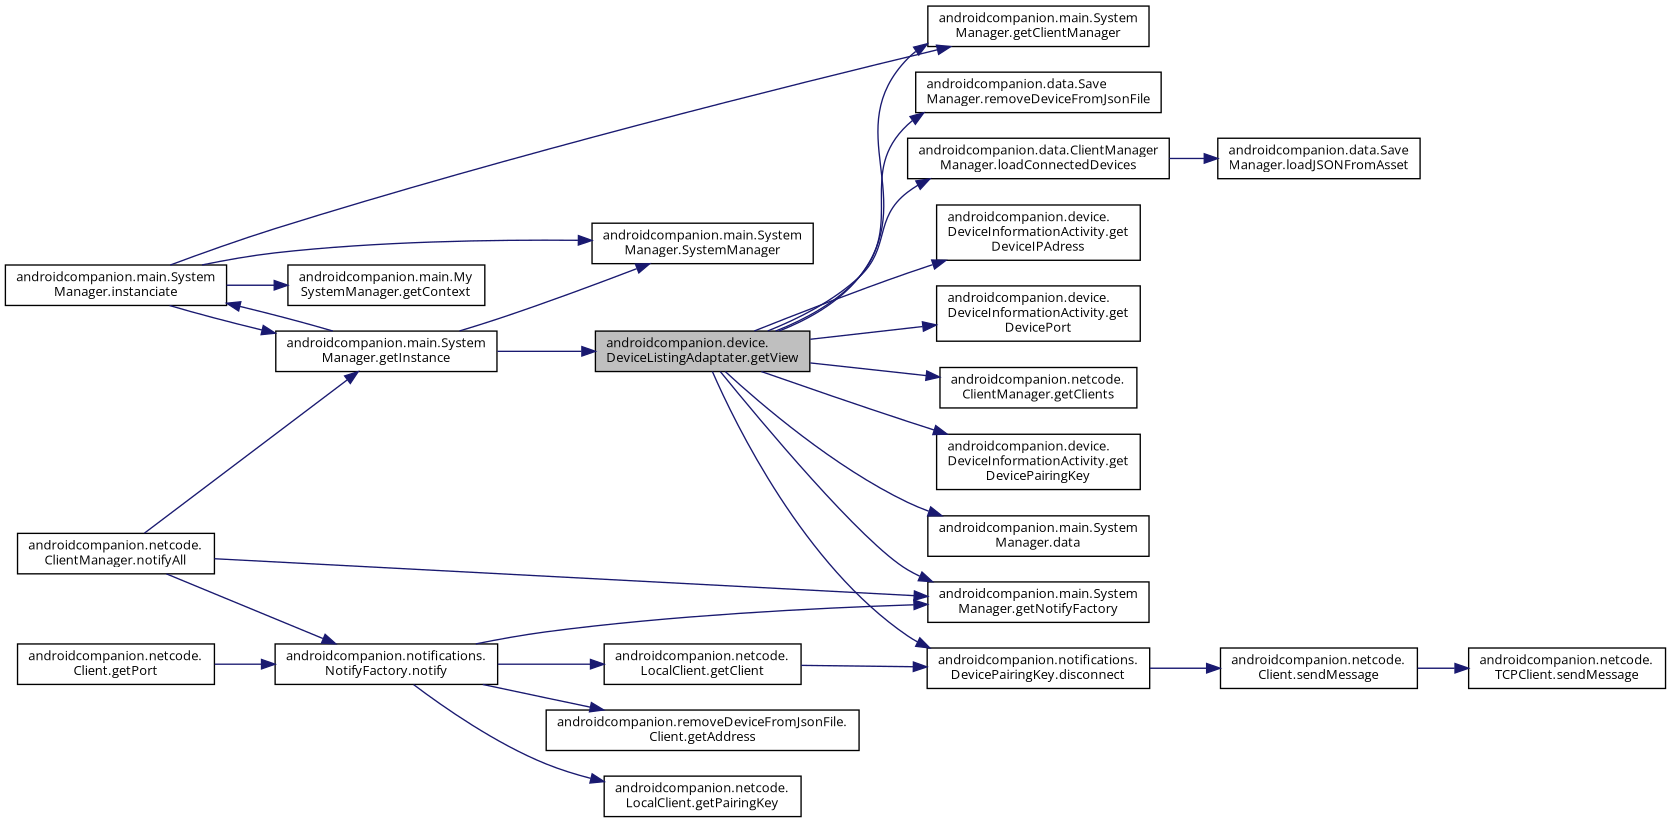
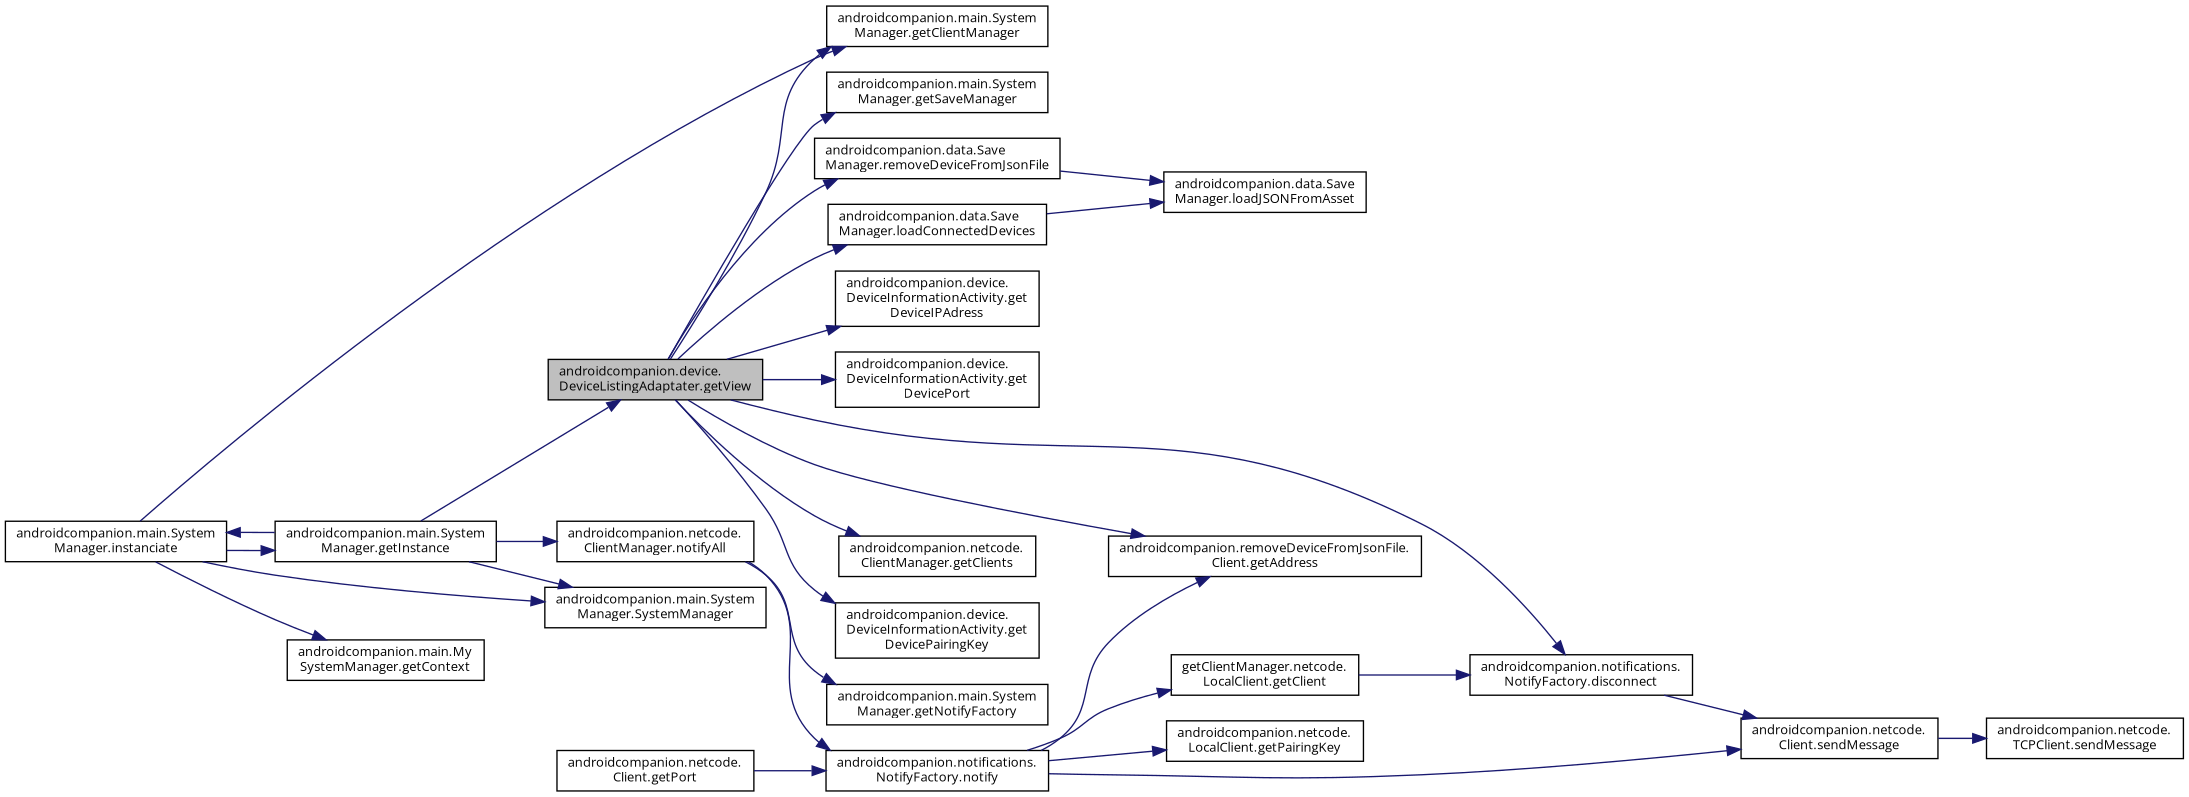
(1038, 158) -> (937, 225)
none -> (1105, 176)
(246, 456) -> (520, 541)
(814, 481) -> (903, 488)
(1038, 536) -> (937, 92)
(694, 617) -> (1388, 776)
(703, 664) -> (1265, 675)
(1038, 668) -> (1581, 675)
